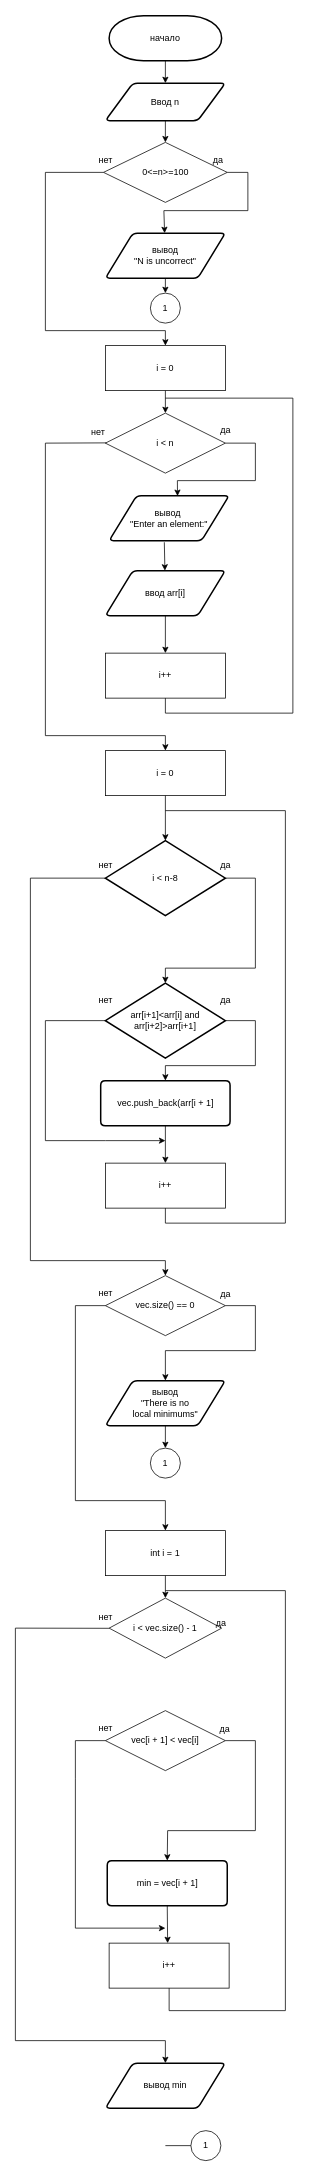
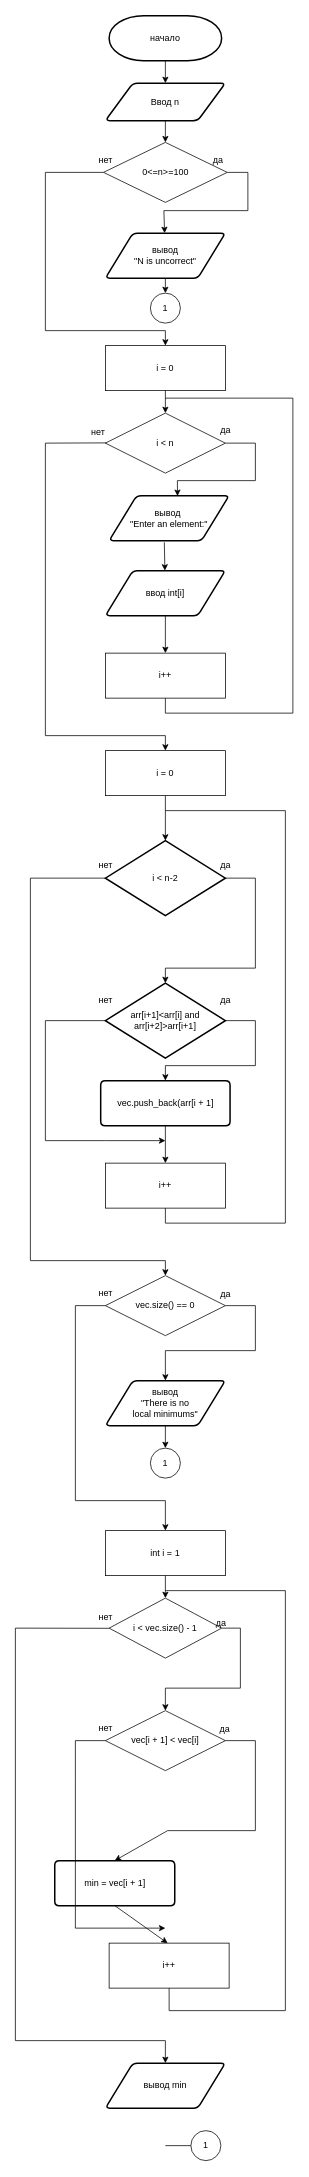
(165, 593) -> (165, 593)
(165, 878) -> (165, 878)
none -> (240, 1657)
(167, 1883) -> (115, 1883)
